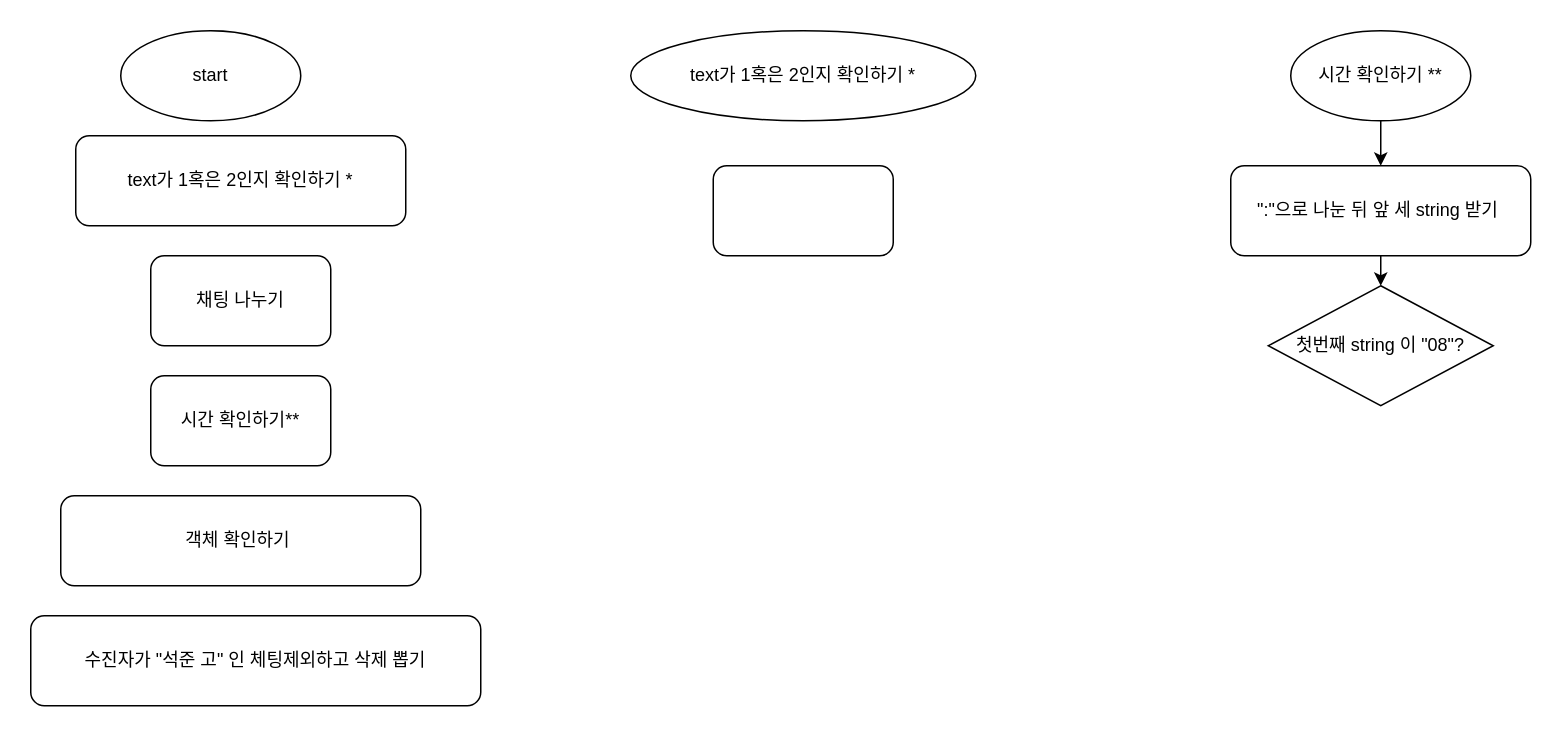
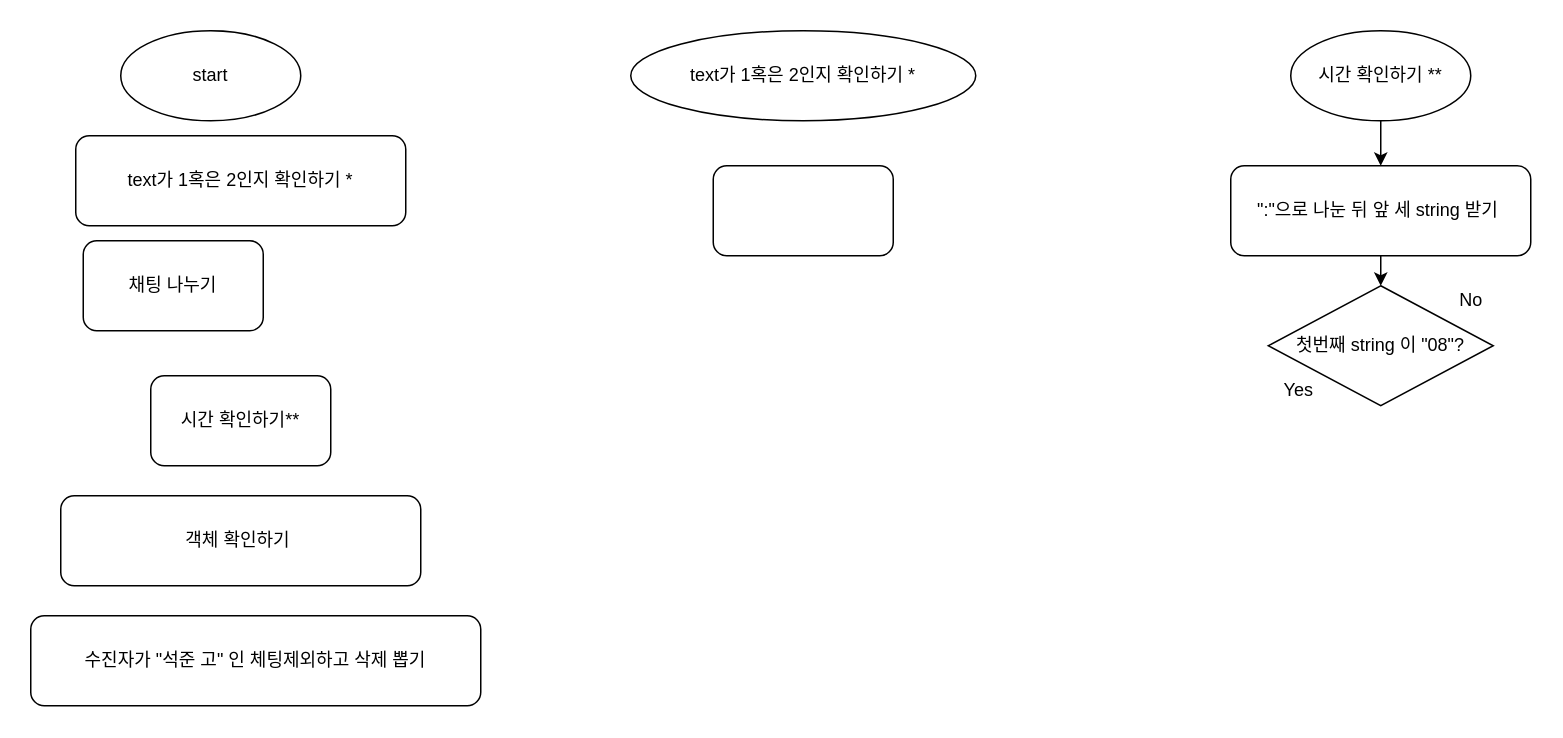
(241, 301) -> (173, 286)
none -> (1471, 301)
none -> (1298, 391)
